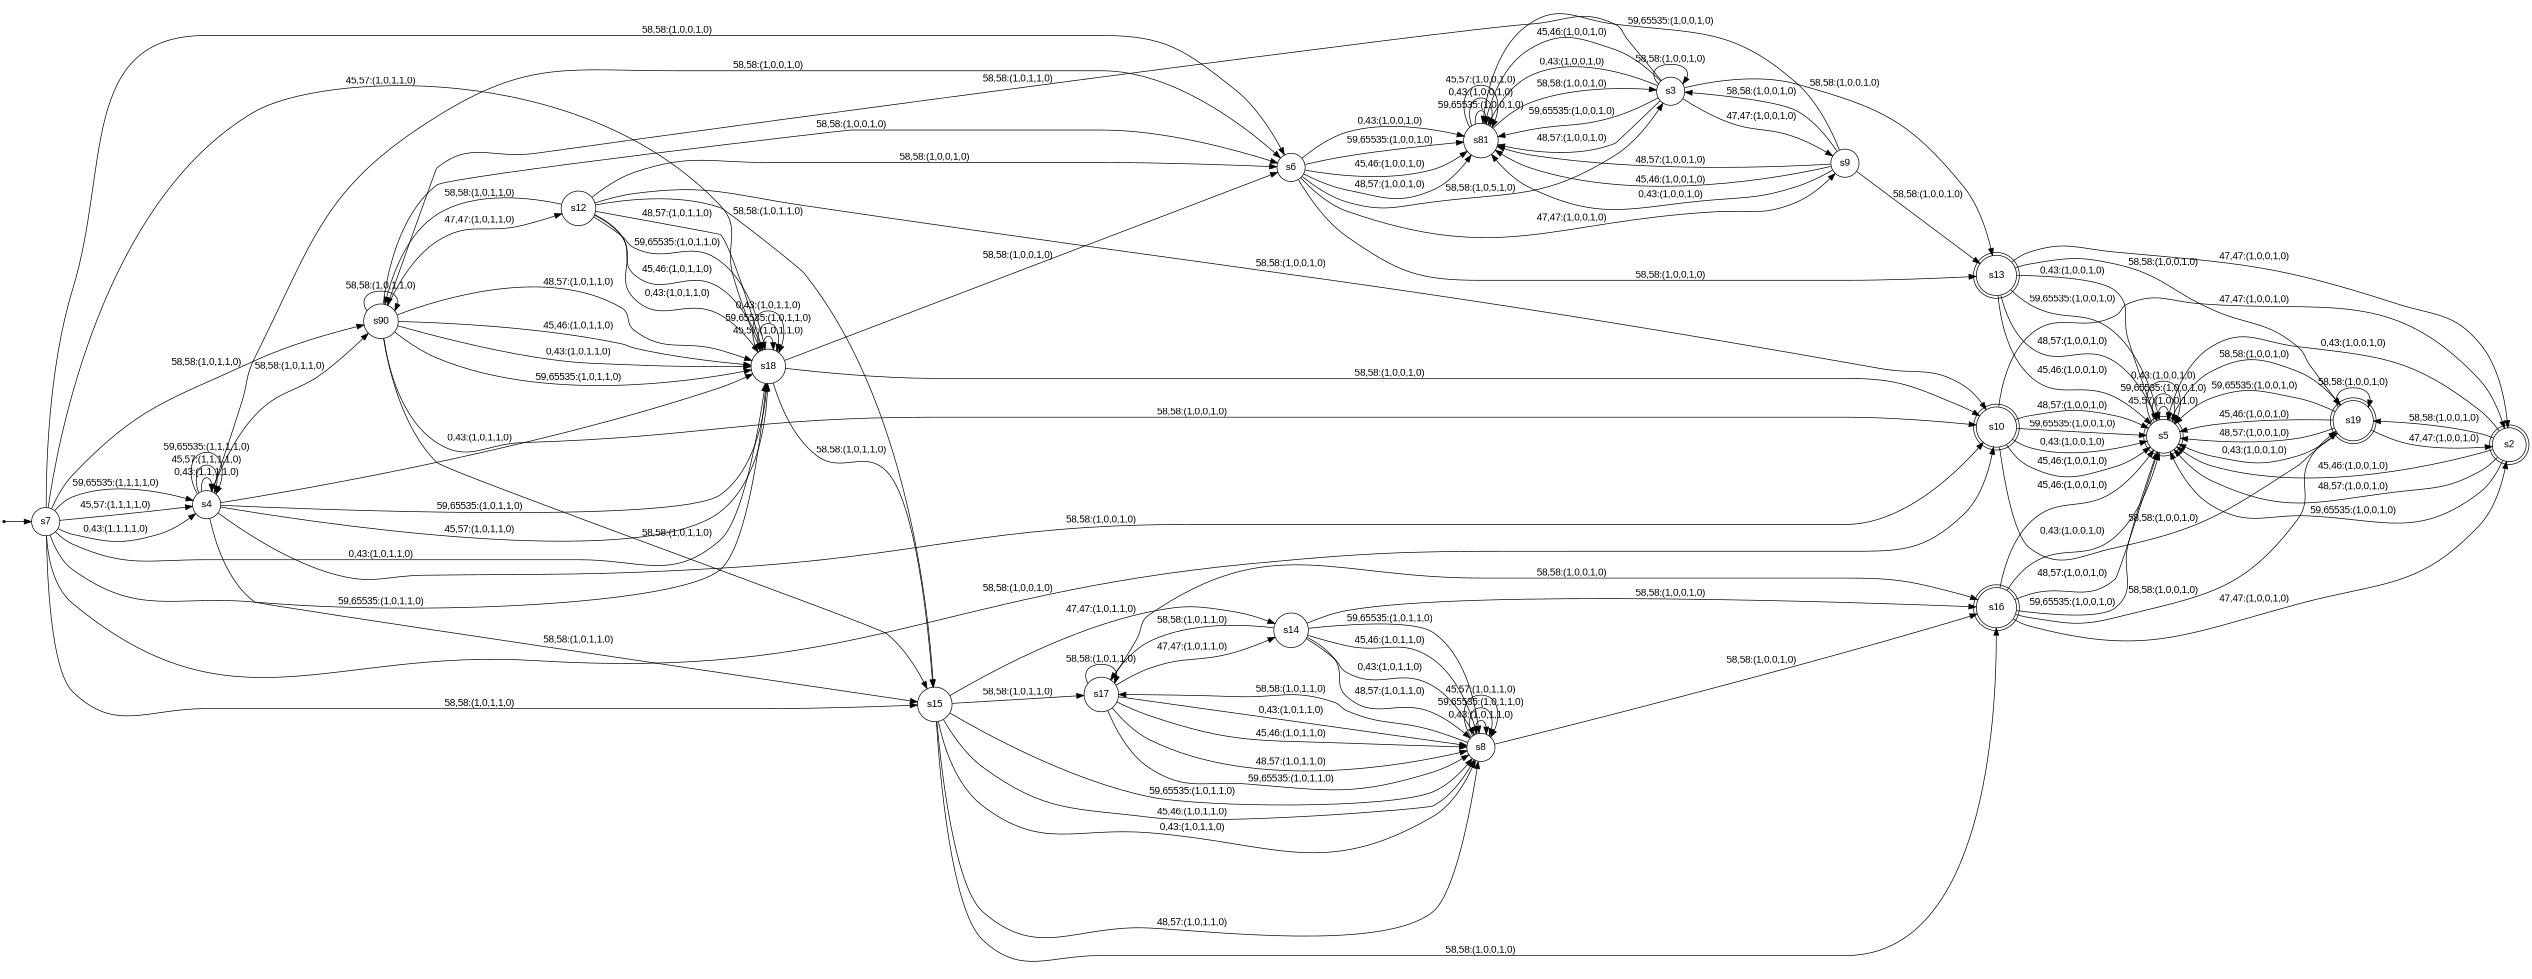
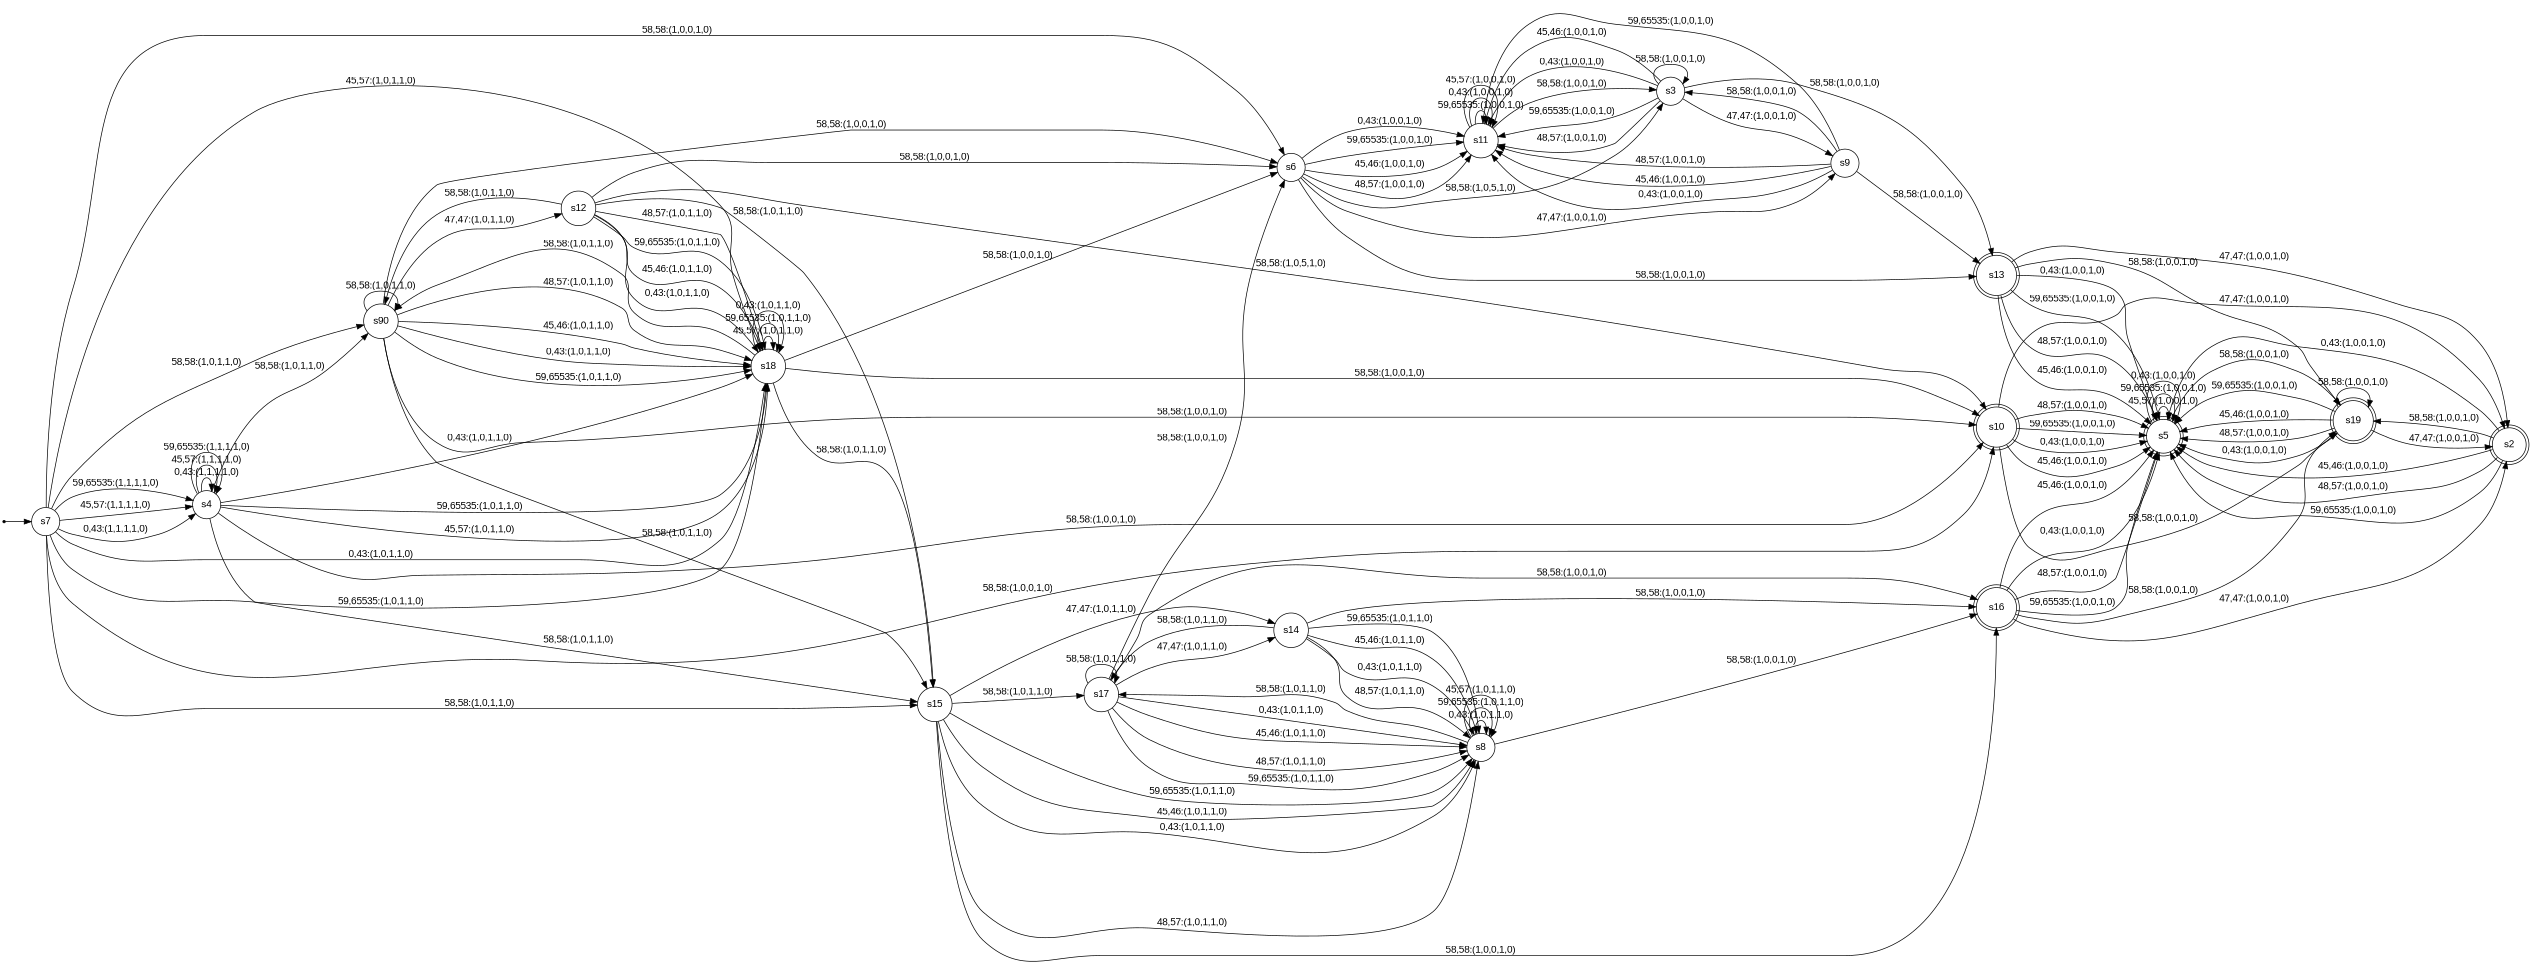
(638, 70) -> (1235, 446)
(992, 91) -> (594, 258)
(1481, 141) -> (1481, 141)
(1291, 264) -> (1291, 264)
